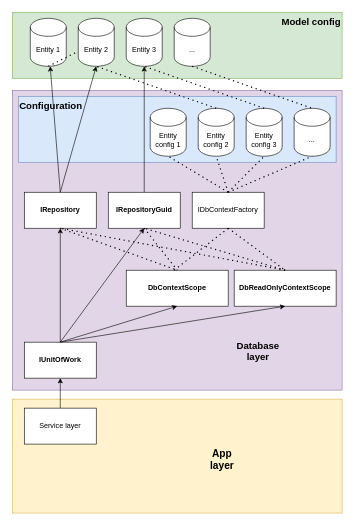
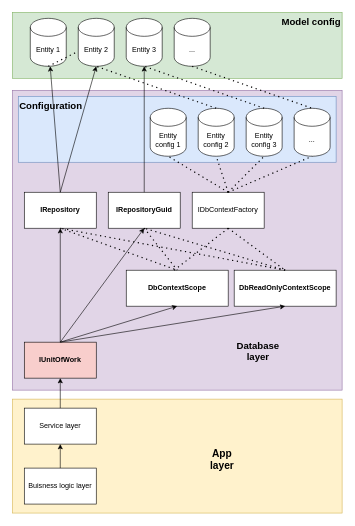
(60, 360) -> (60, 360)
none -> (60, 467)
none -> (60, 486)
